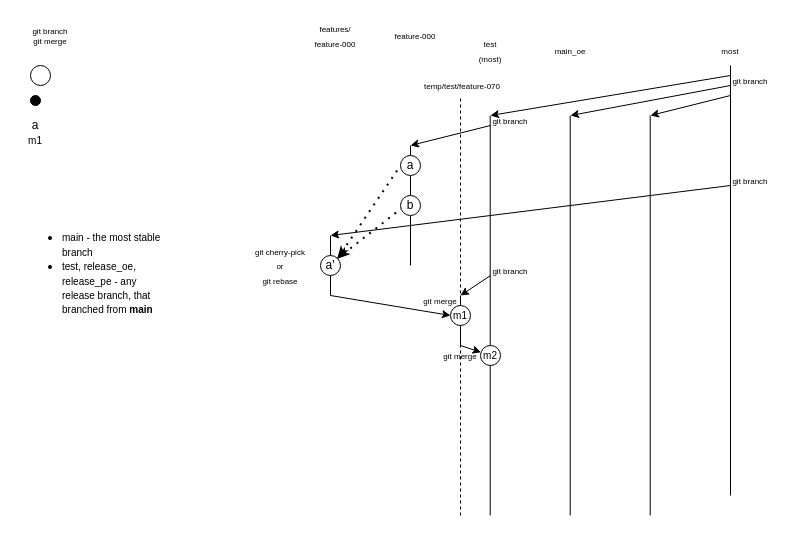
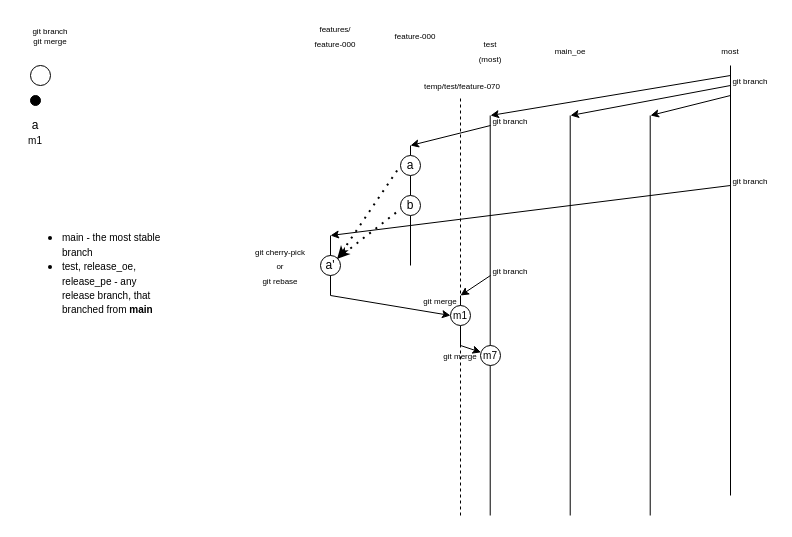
(491, 356) -> (491, 356)
